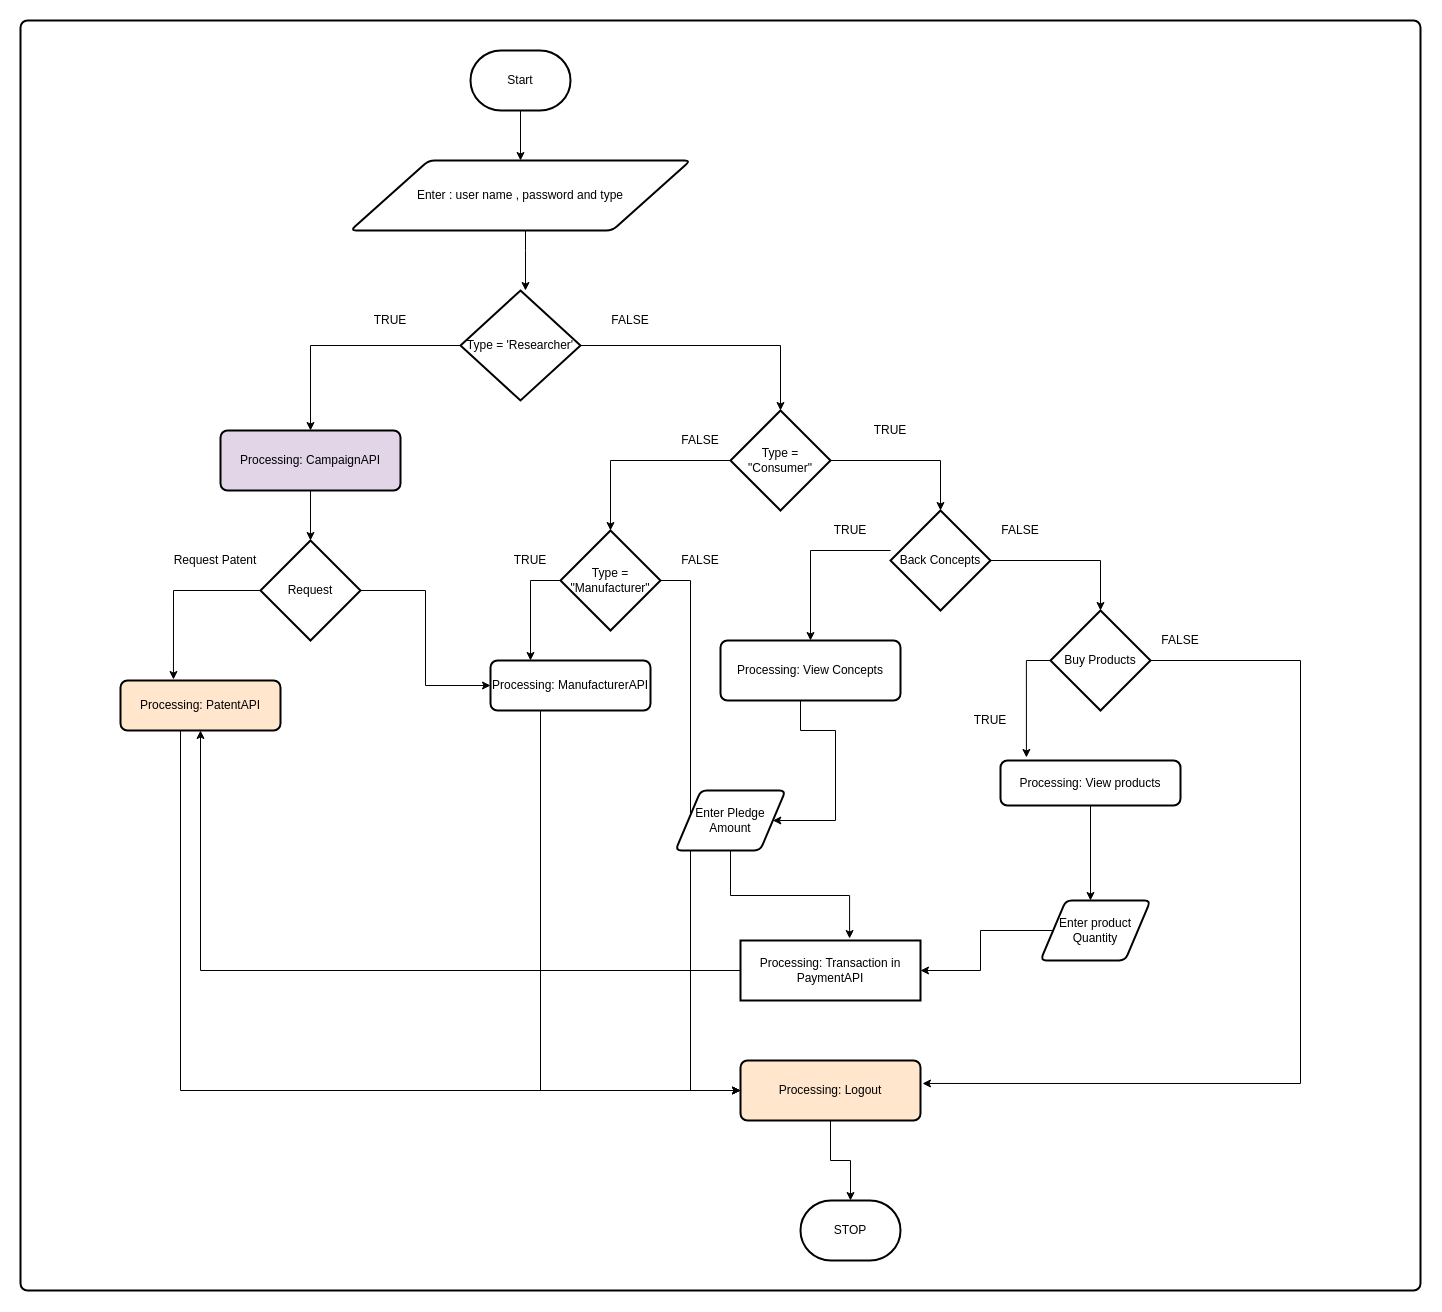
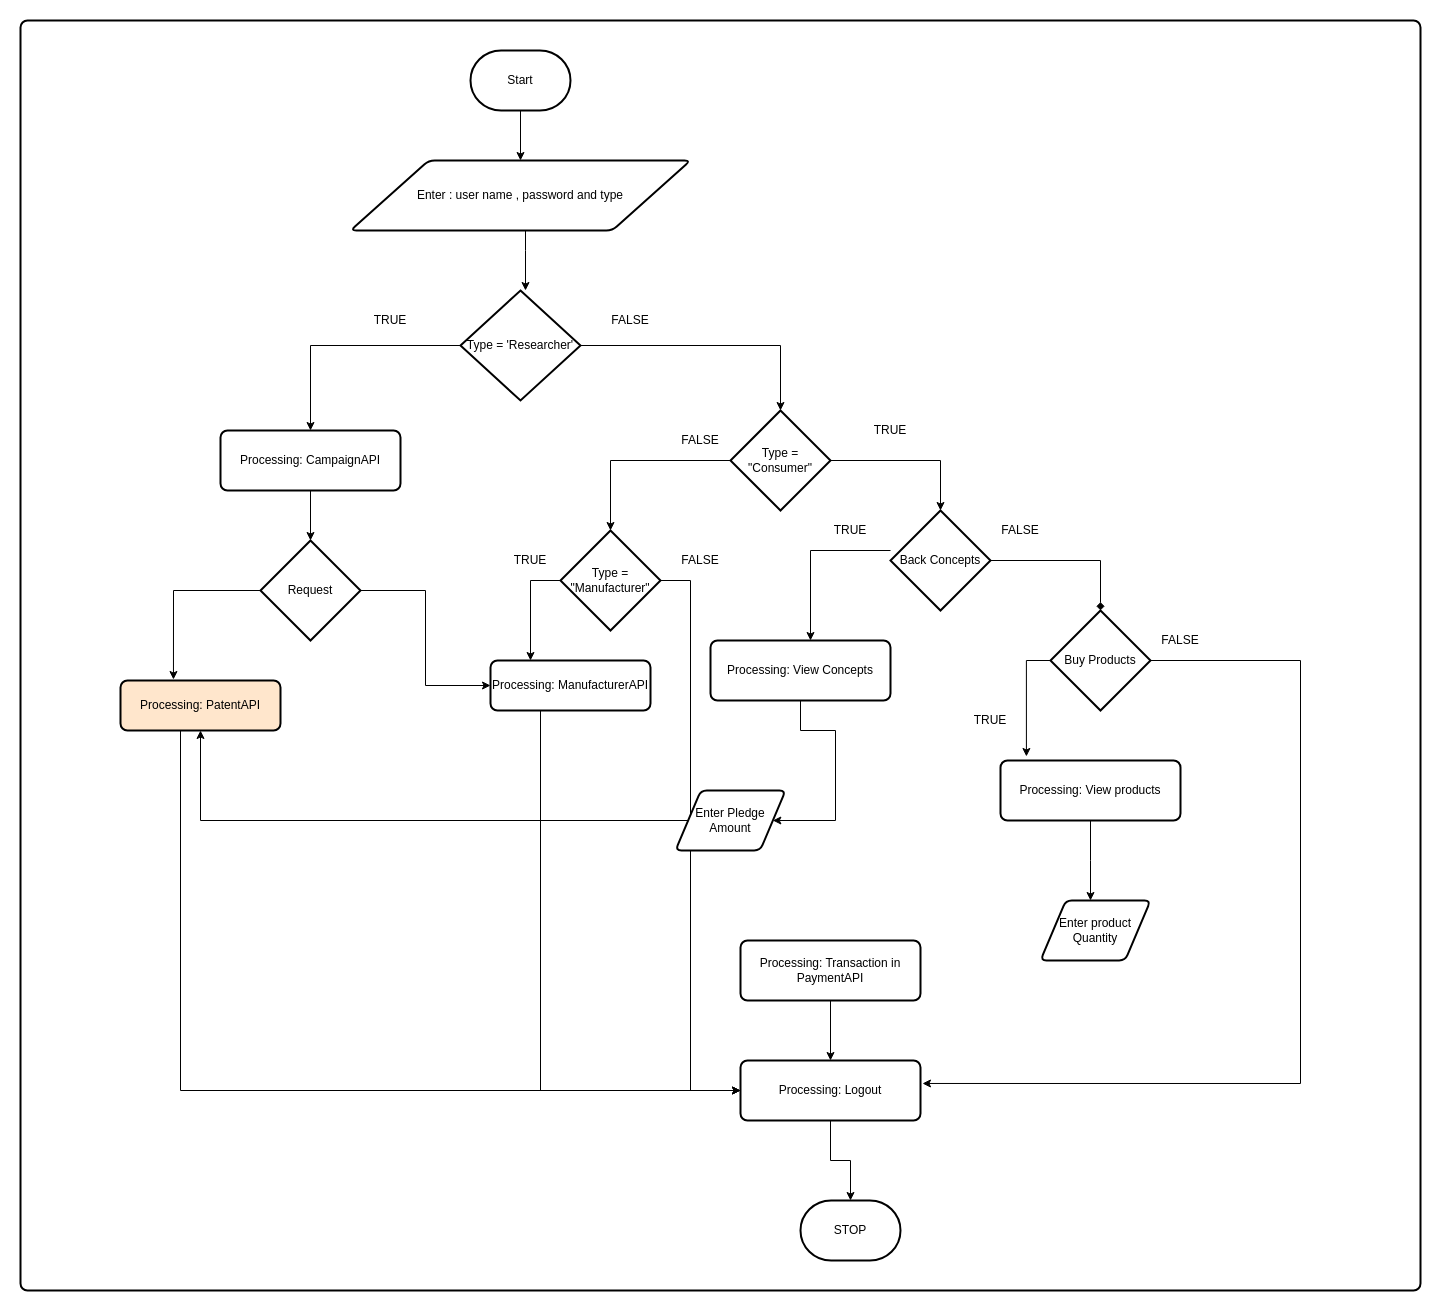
(311, 461) -> (311, 461)
(216, 561) -> none
(1101, 602) -> (1101, 602)
(811, 671) -> (801, 671)
(1091, 783) -> (1091, 791)
(786, 896) -> (445, 821)
(981, 941) -> none
(397, 971) -> (831, 1027)
(831, 971) -> (831, 971)
(831, 1091) -> (831, 1091)
